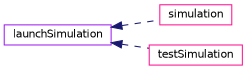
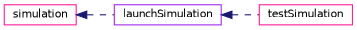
(141, 23) -> (101, 15)
